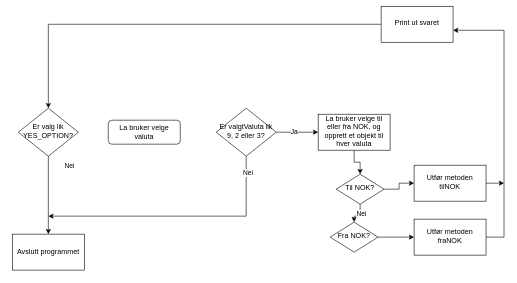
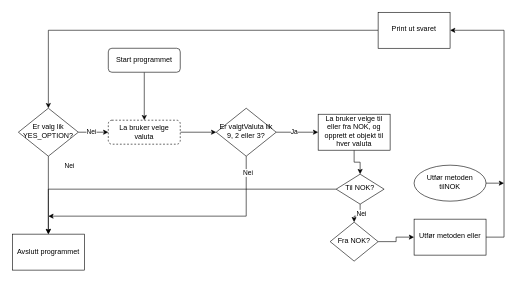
(417, 24) -> (414, 30)
none -> (144, 60)
none -> (144, 114)
none -> (94, 132)
(144, 132) -> (144, 132)
none -> (210, 132)
(401, 183) -> (193, 189)
(450, 183) -> (450, 183)
(450, 236) -> (450, 236)
(354, 237) -> (354, 242)
